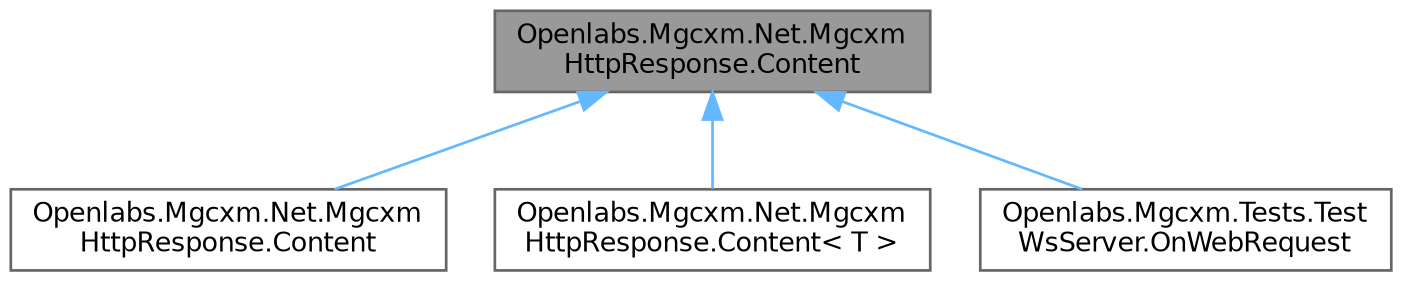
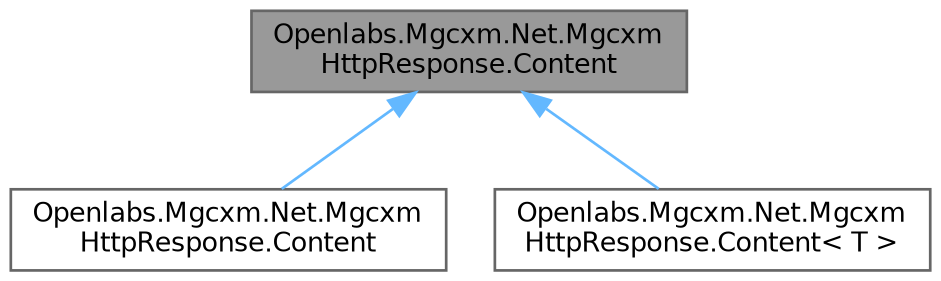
(1186, 230) -> none
